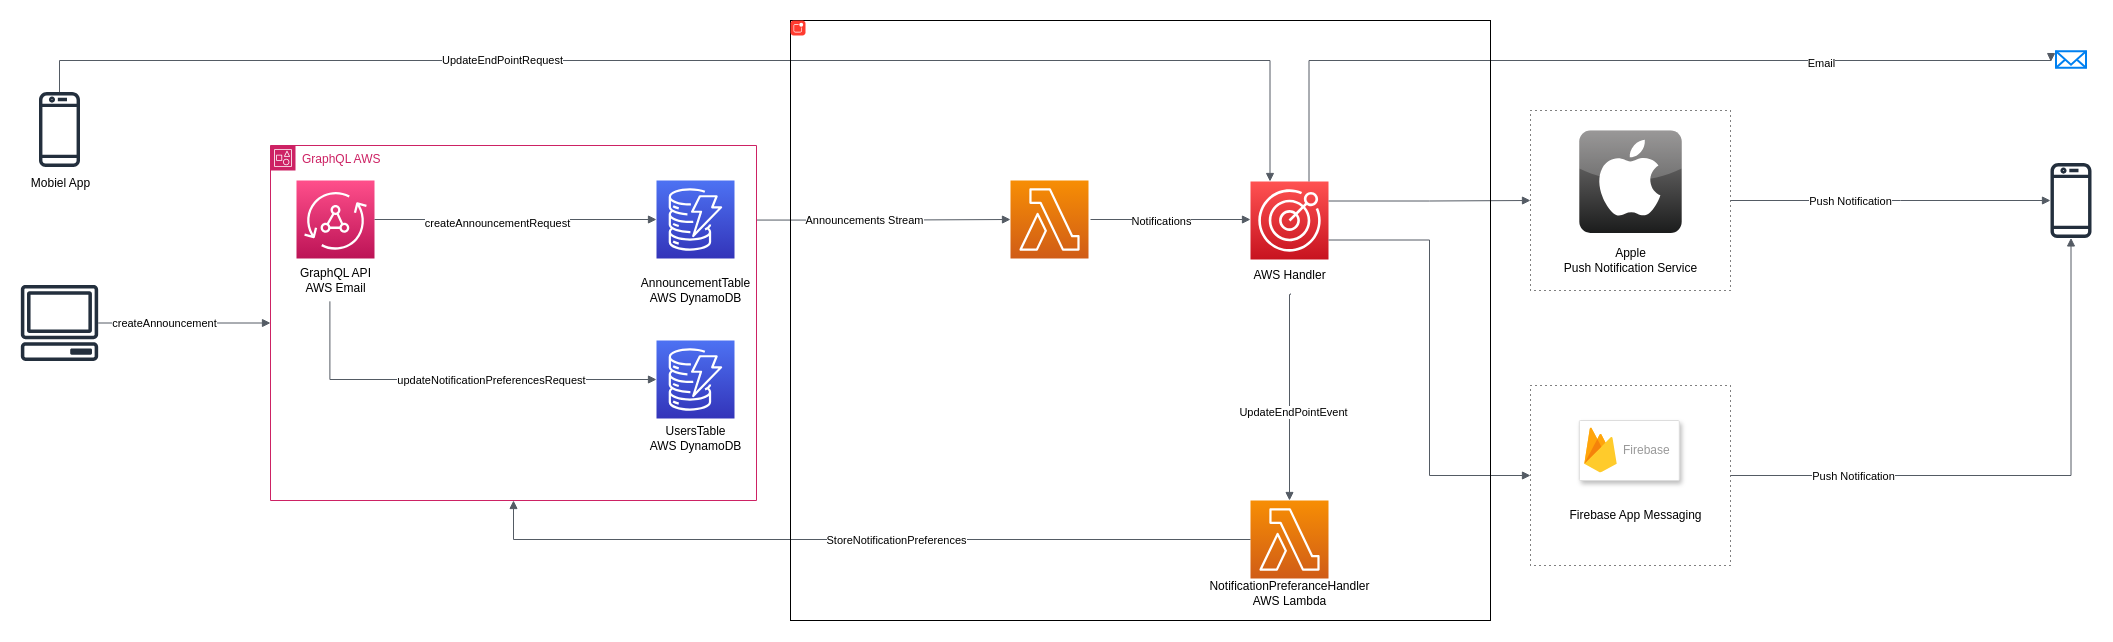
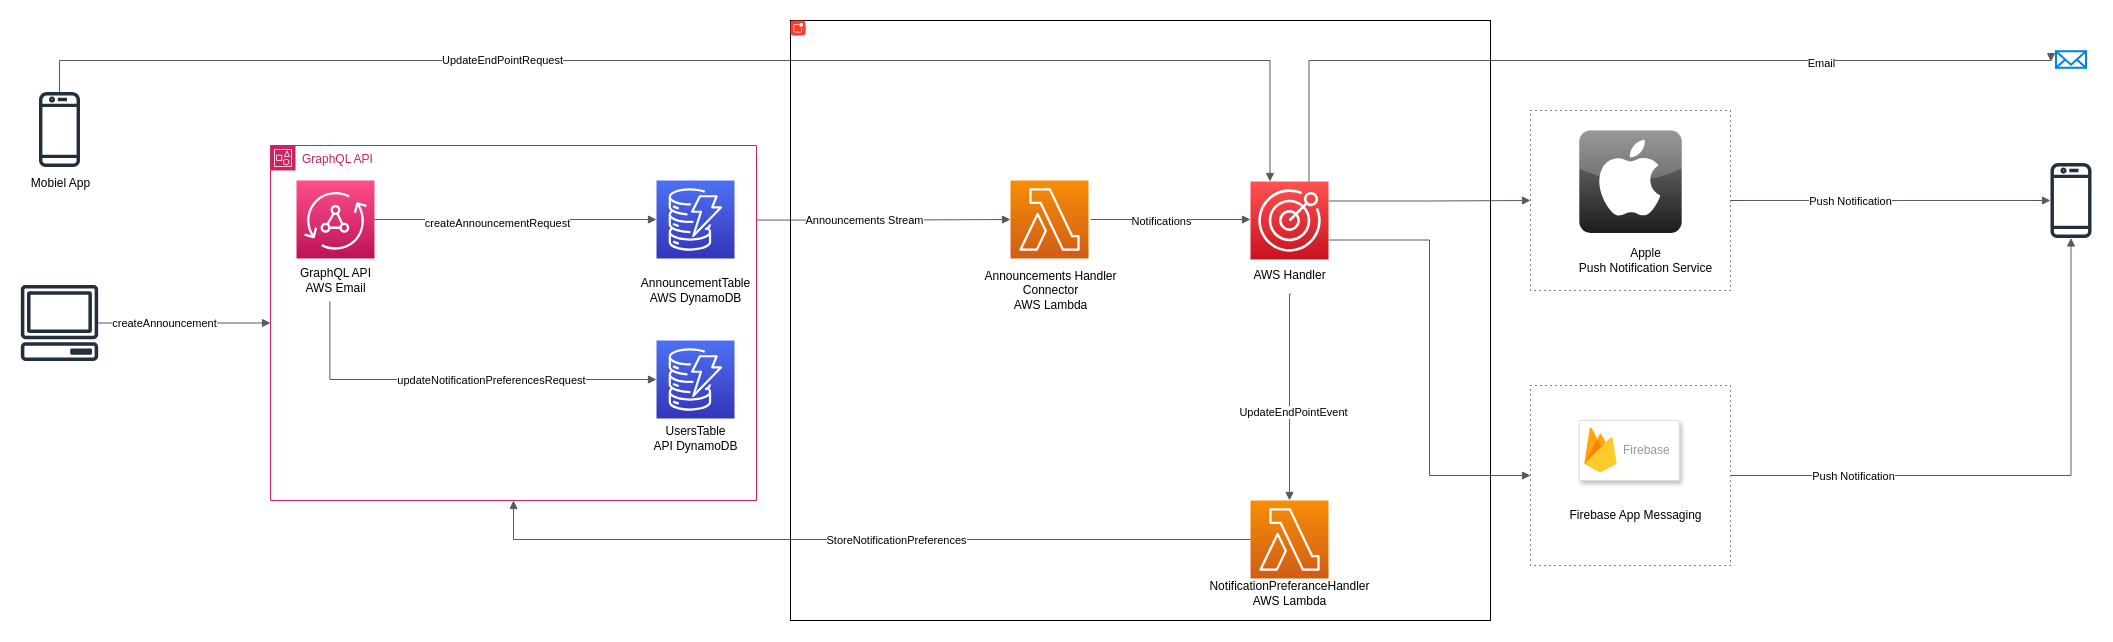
(338, 160) -> (338, 160)
(1631, 261) -> (1646, 261)
none -> (1051, 291)
(696, 439) -> (696, 439)
